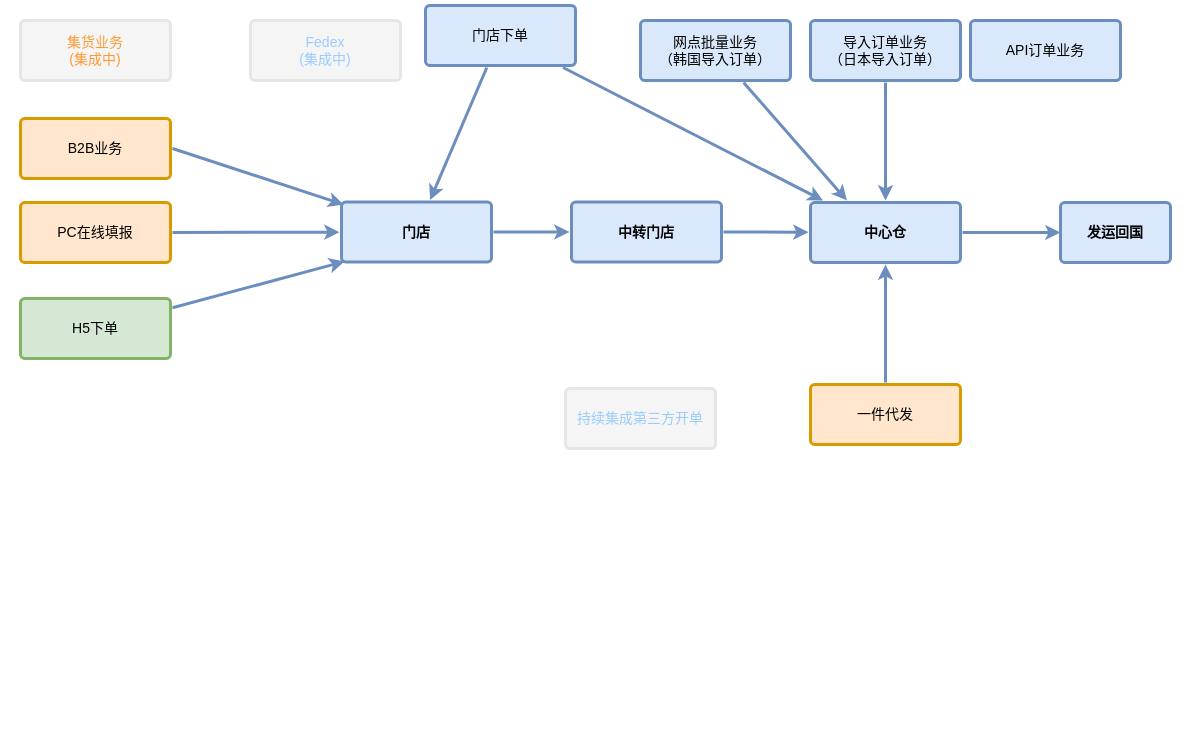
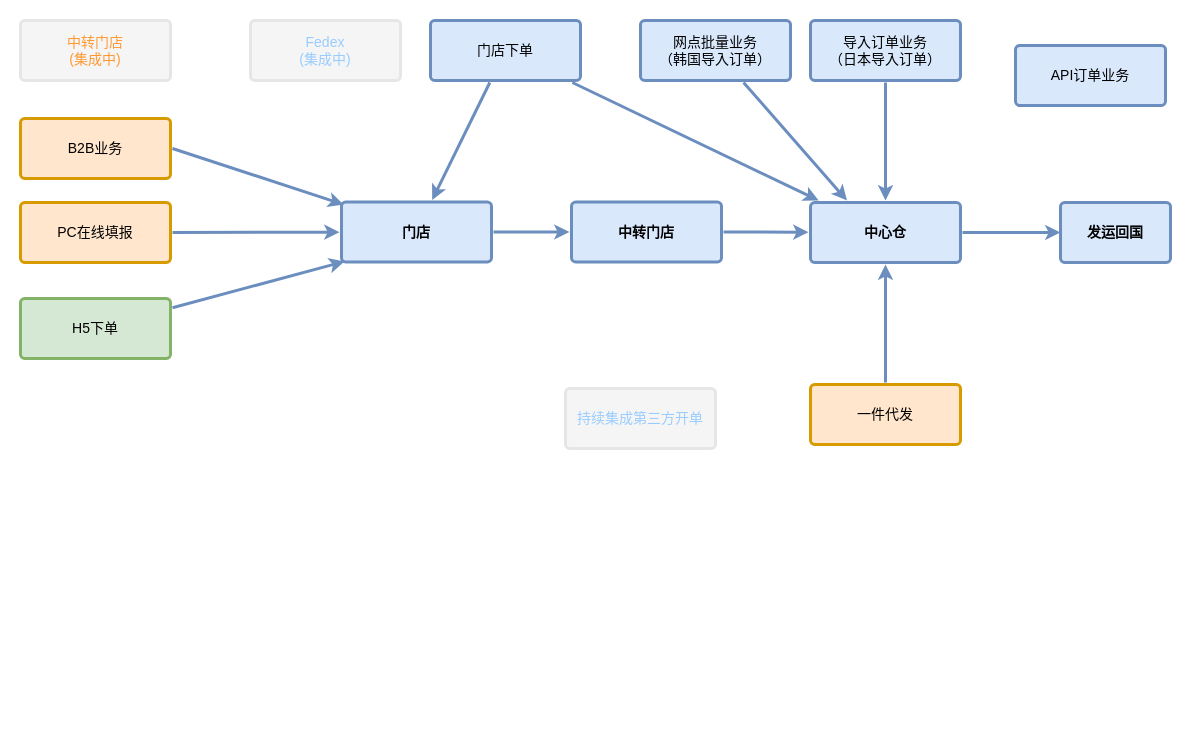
(501, 36) -> (506, 51)
(96, 51) -> (96, 51)
(1046, 51) -> (1091, 76)
